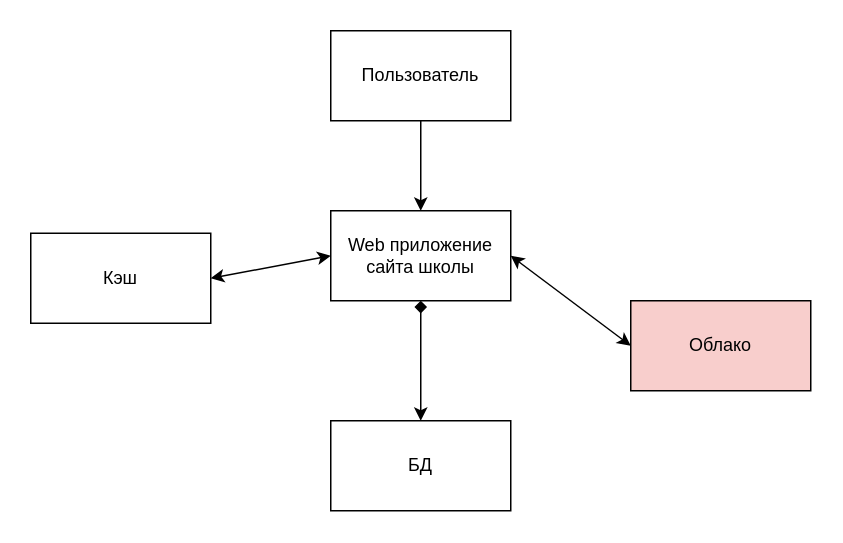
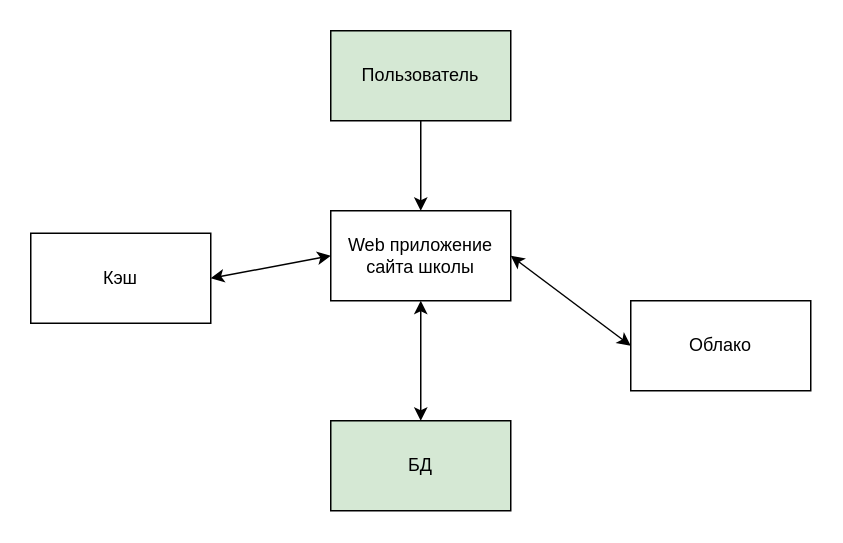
(421, 76) -> (421, 76)
(421, 313) -> (421, 312)
(721, 346) -> (721, 346)
(421, 466) -> (421, 466)
